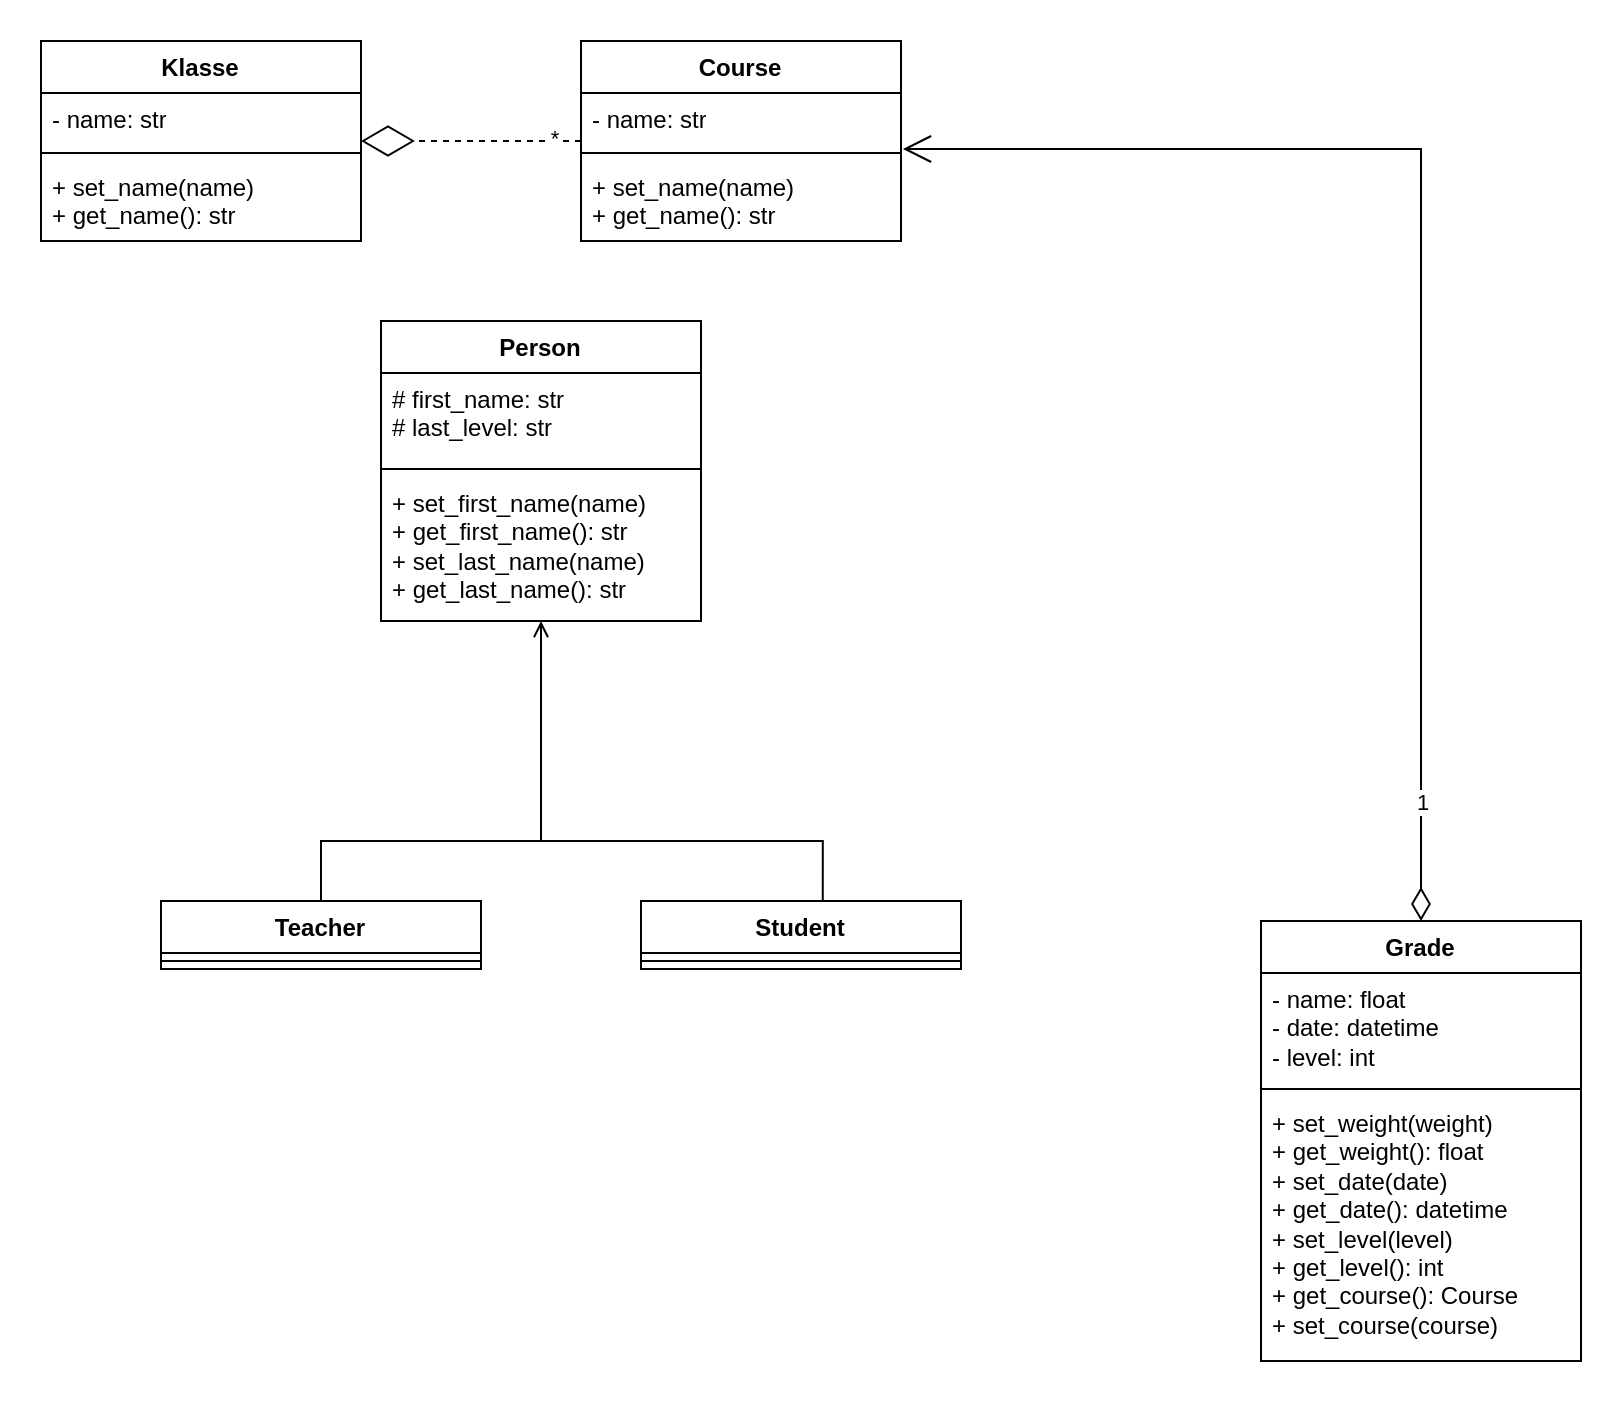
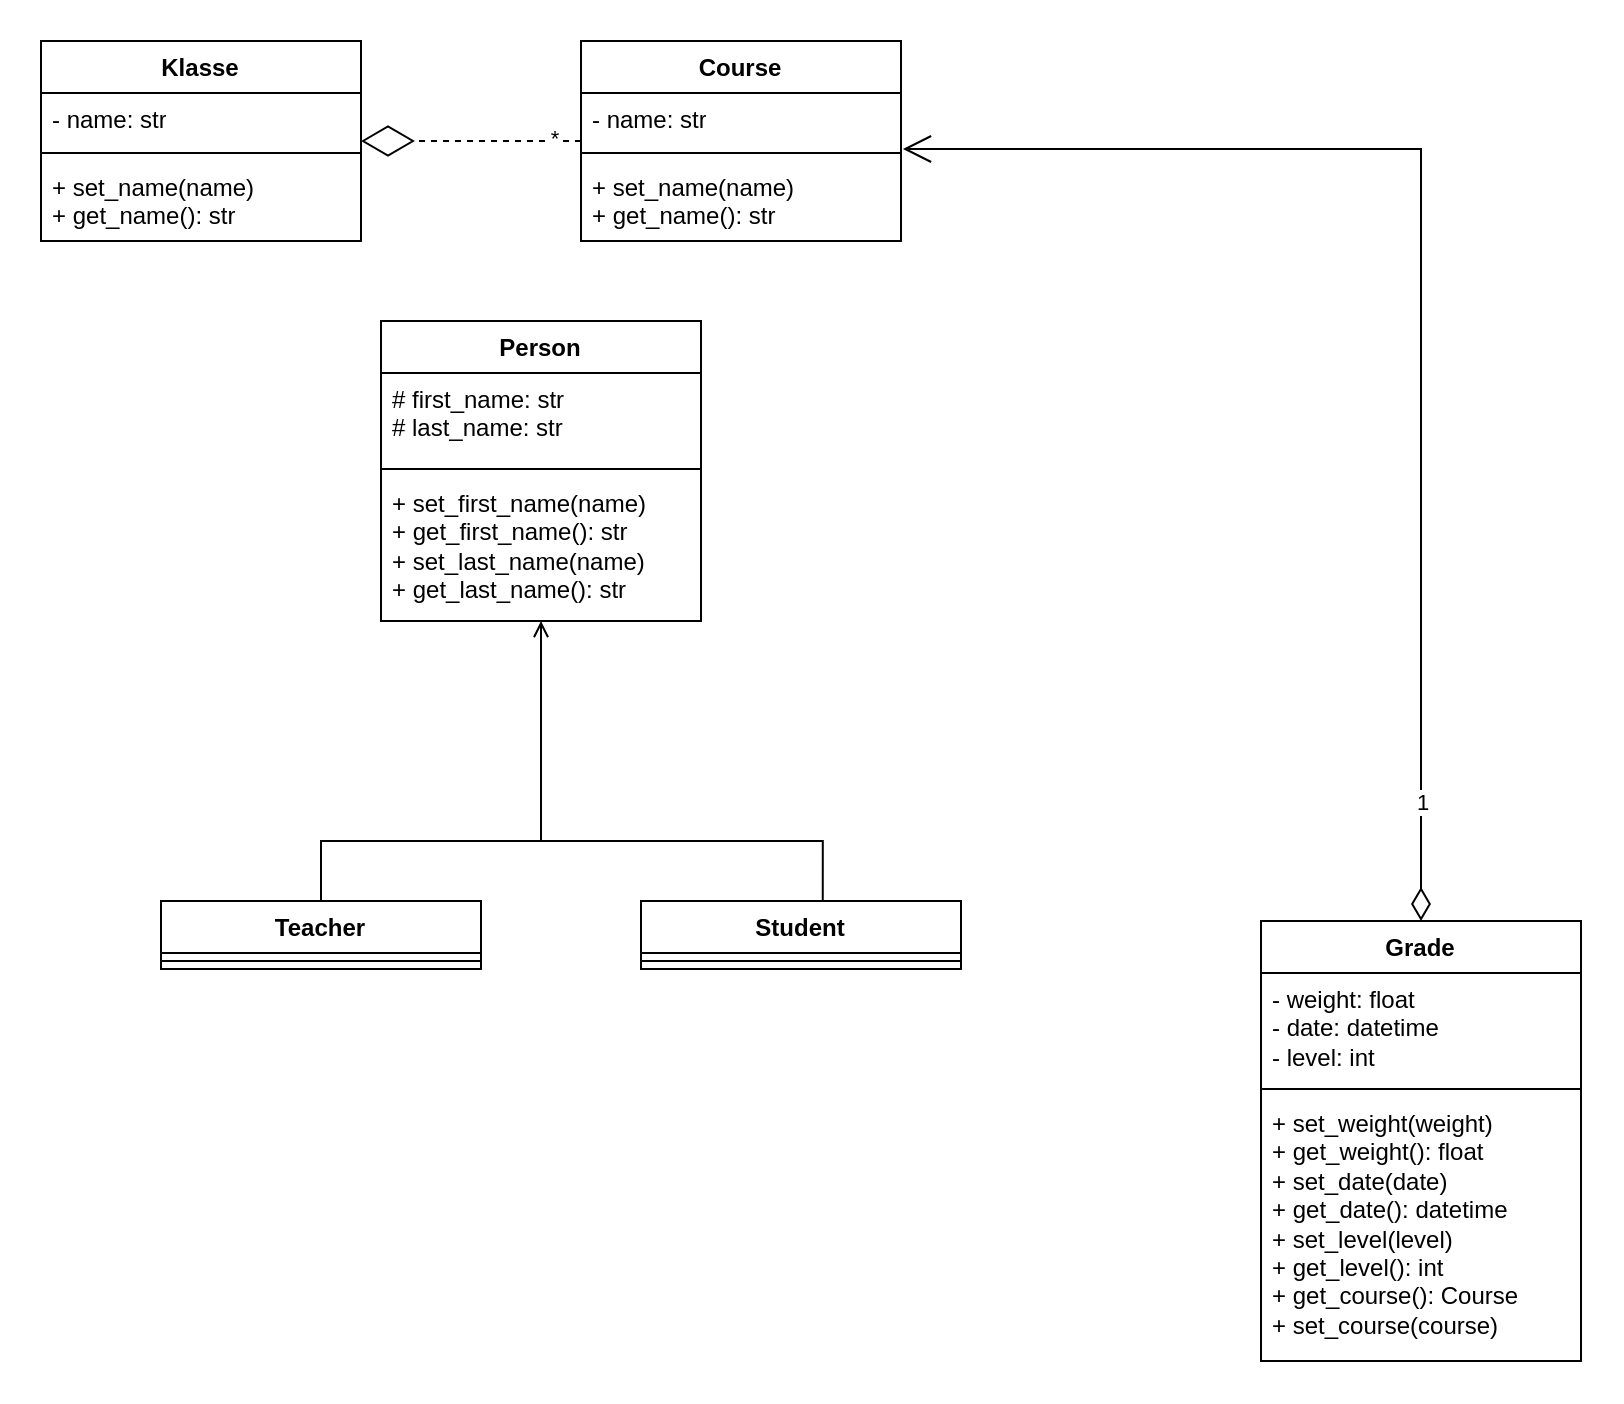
(495, 416) -> (495, 416)
(1368, 1030) -> (1368, 1030)
